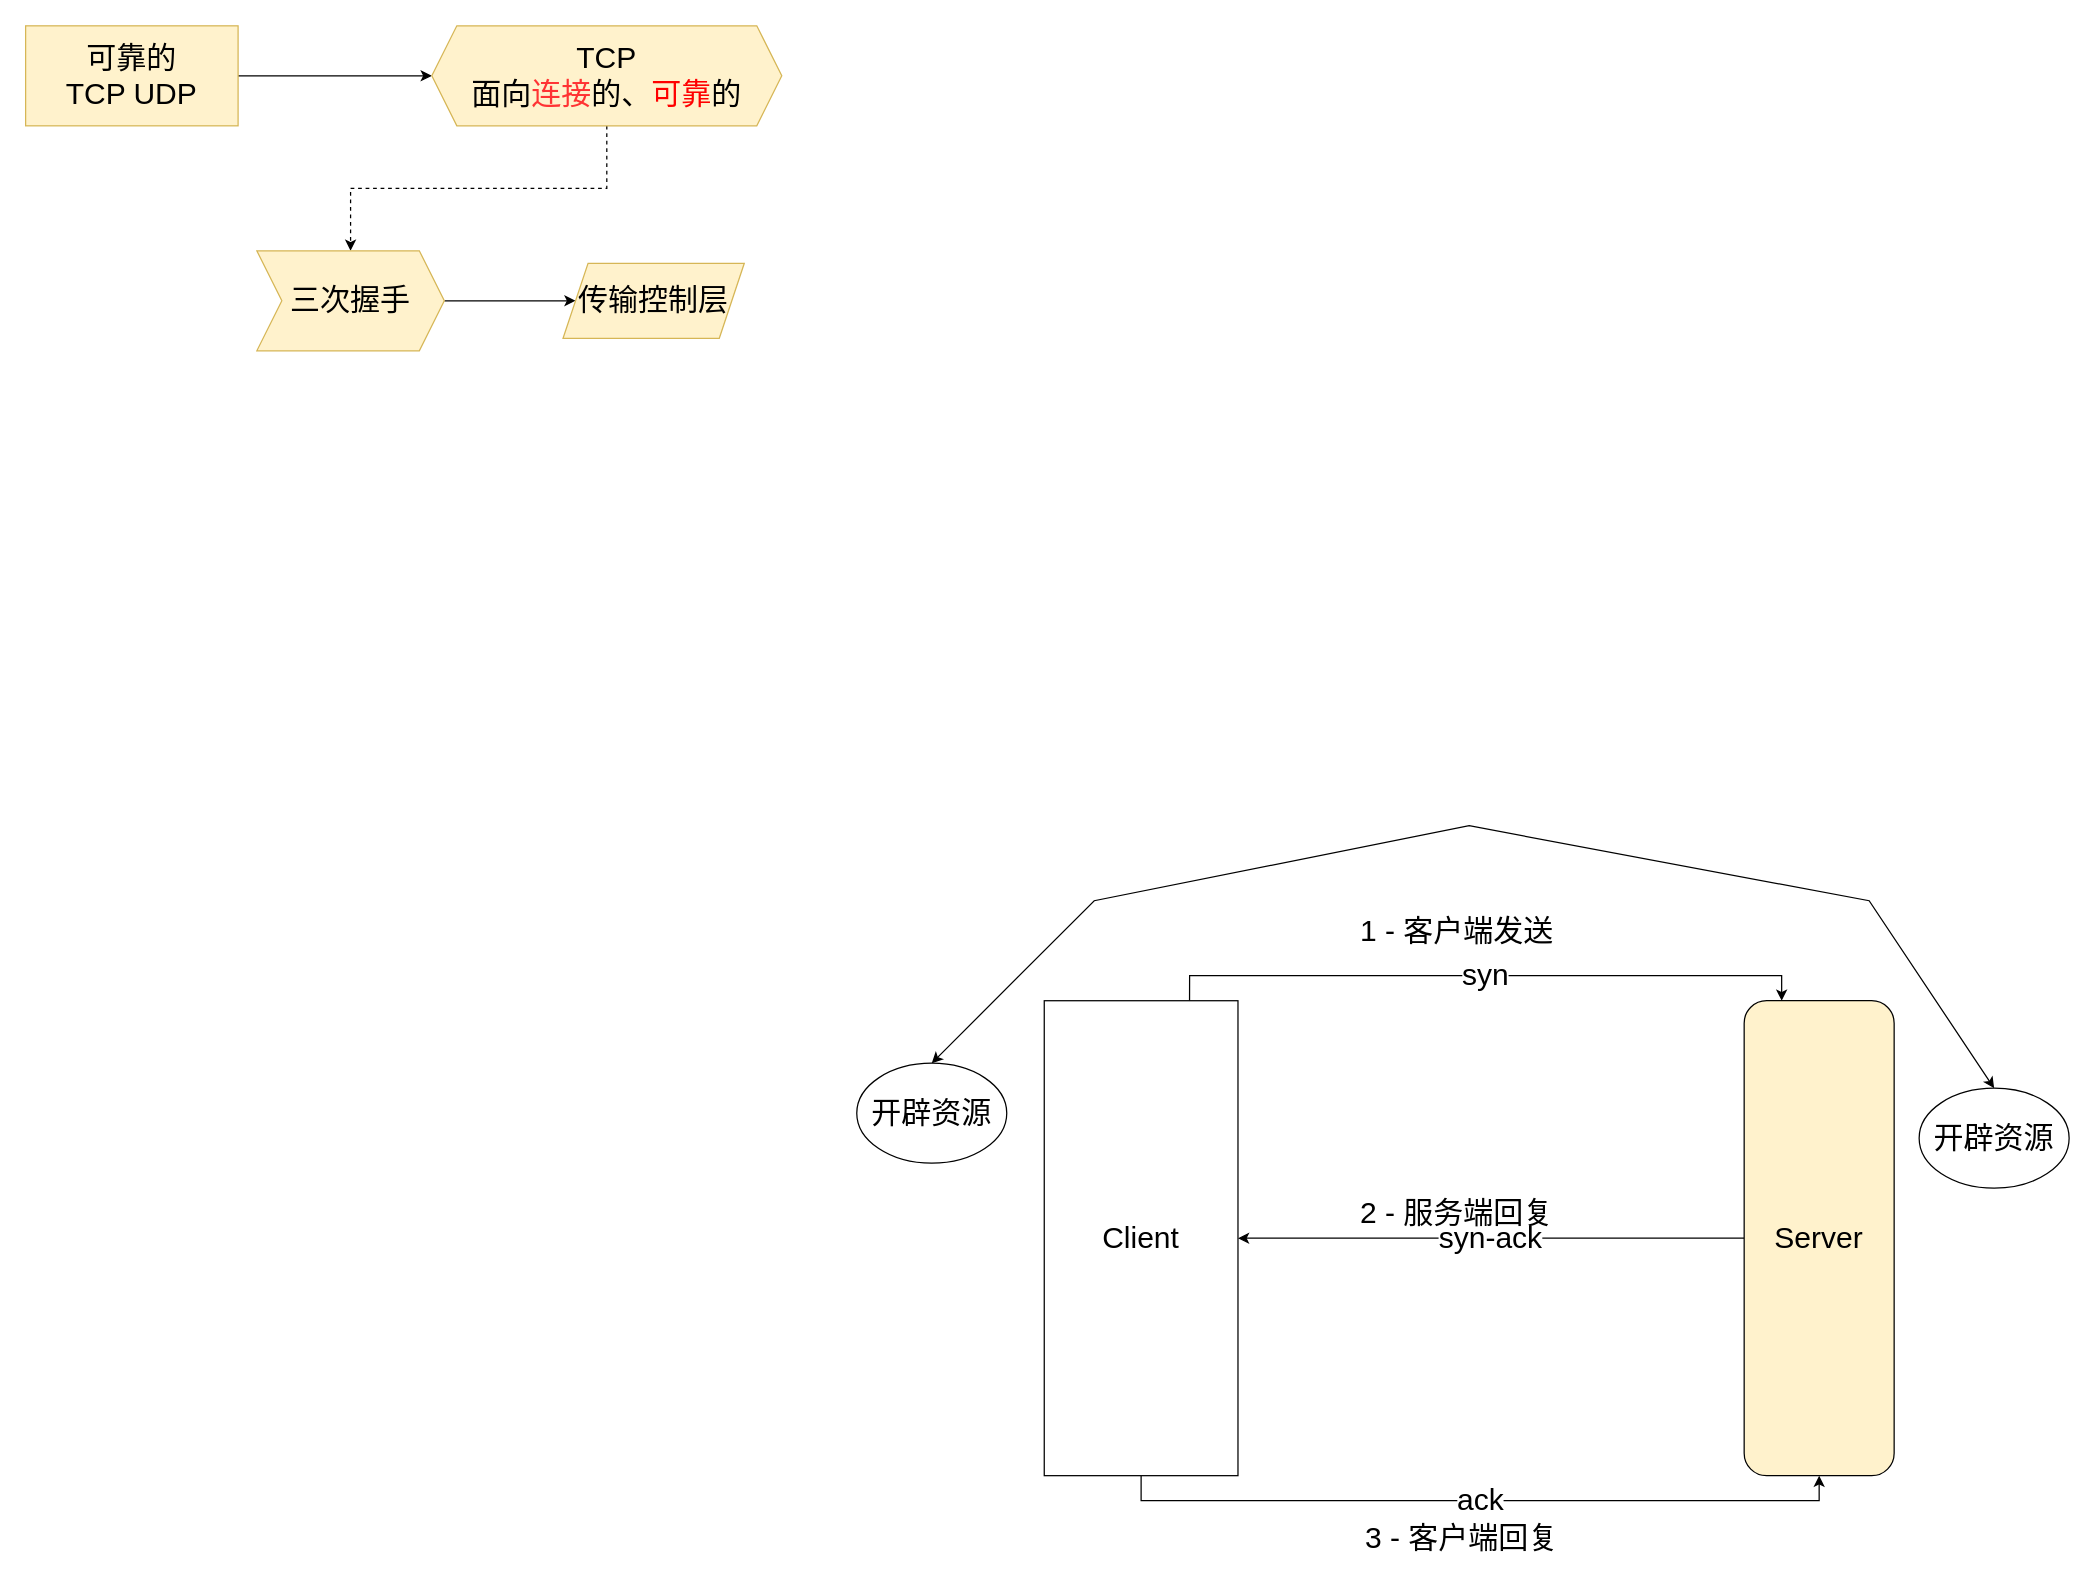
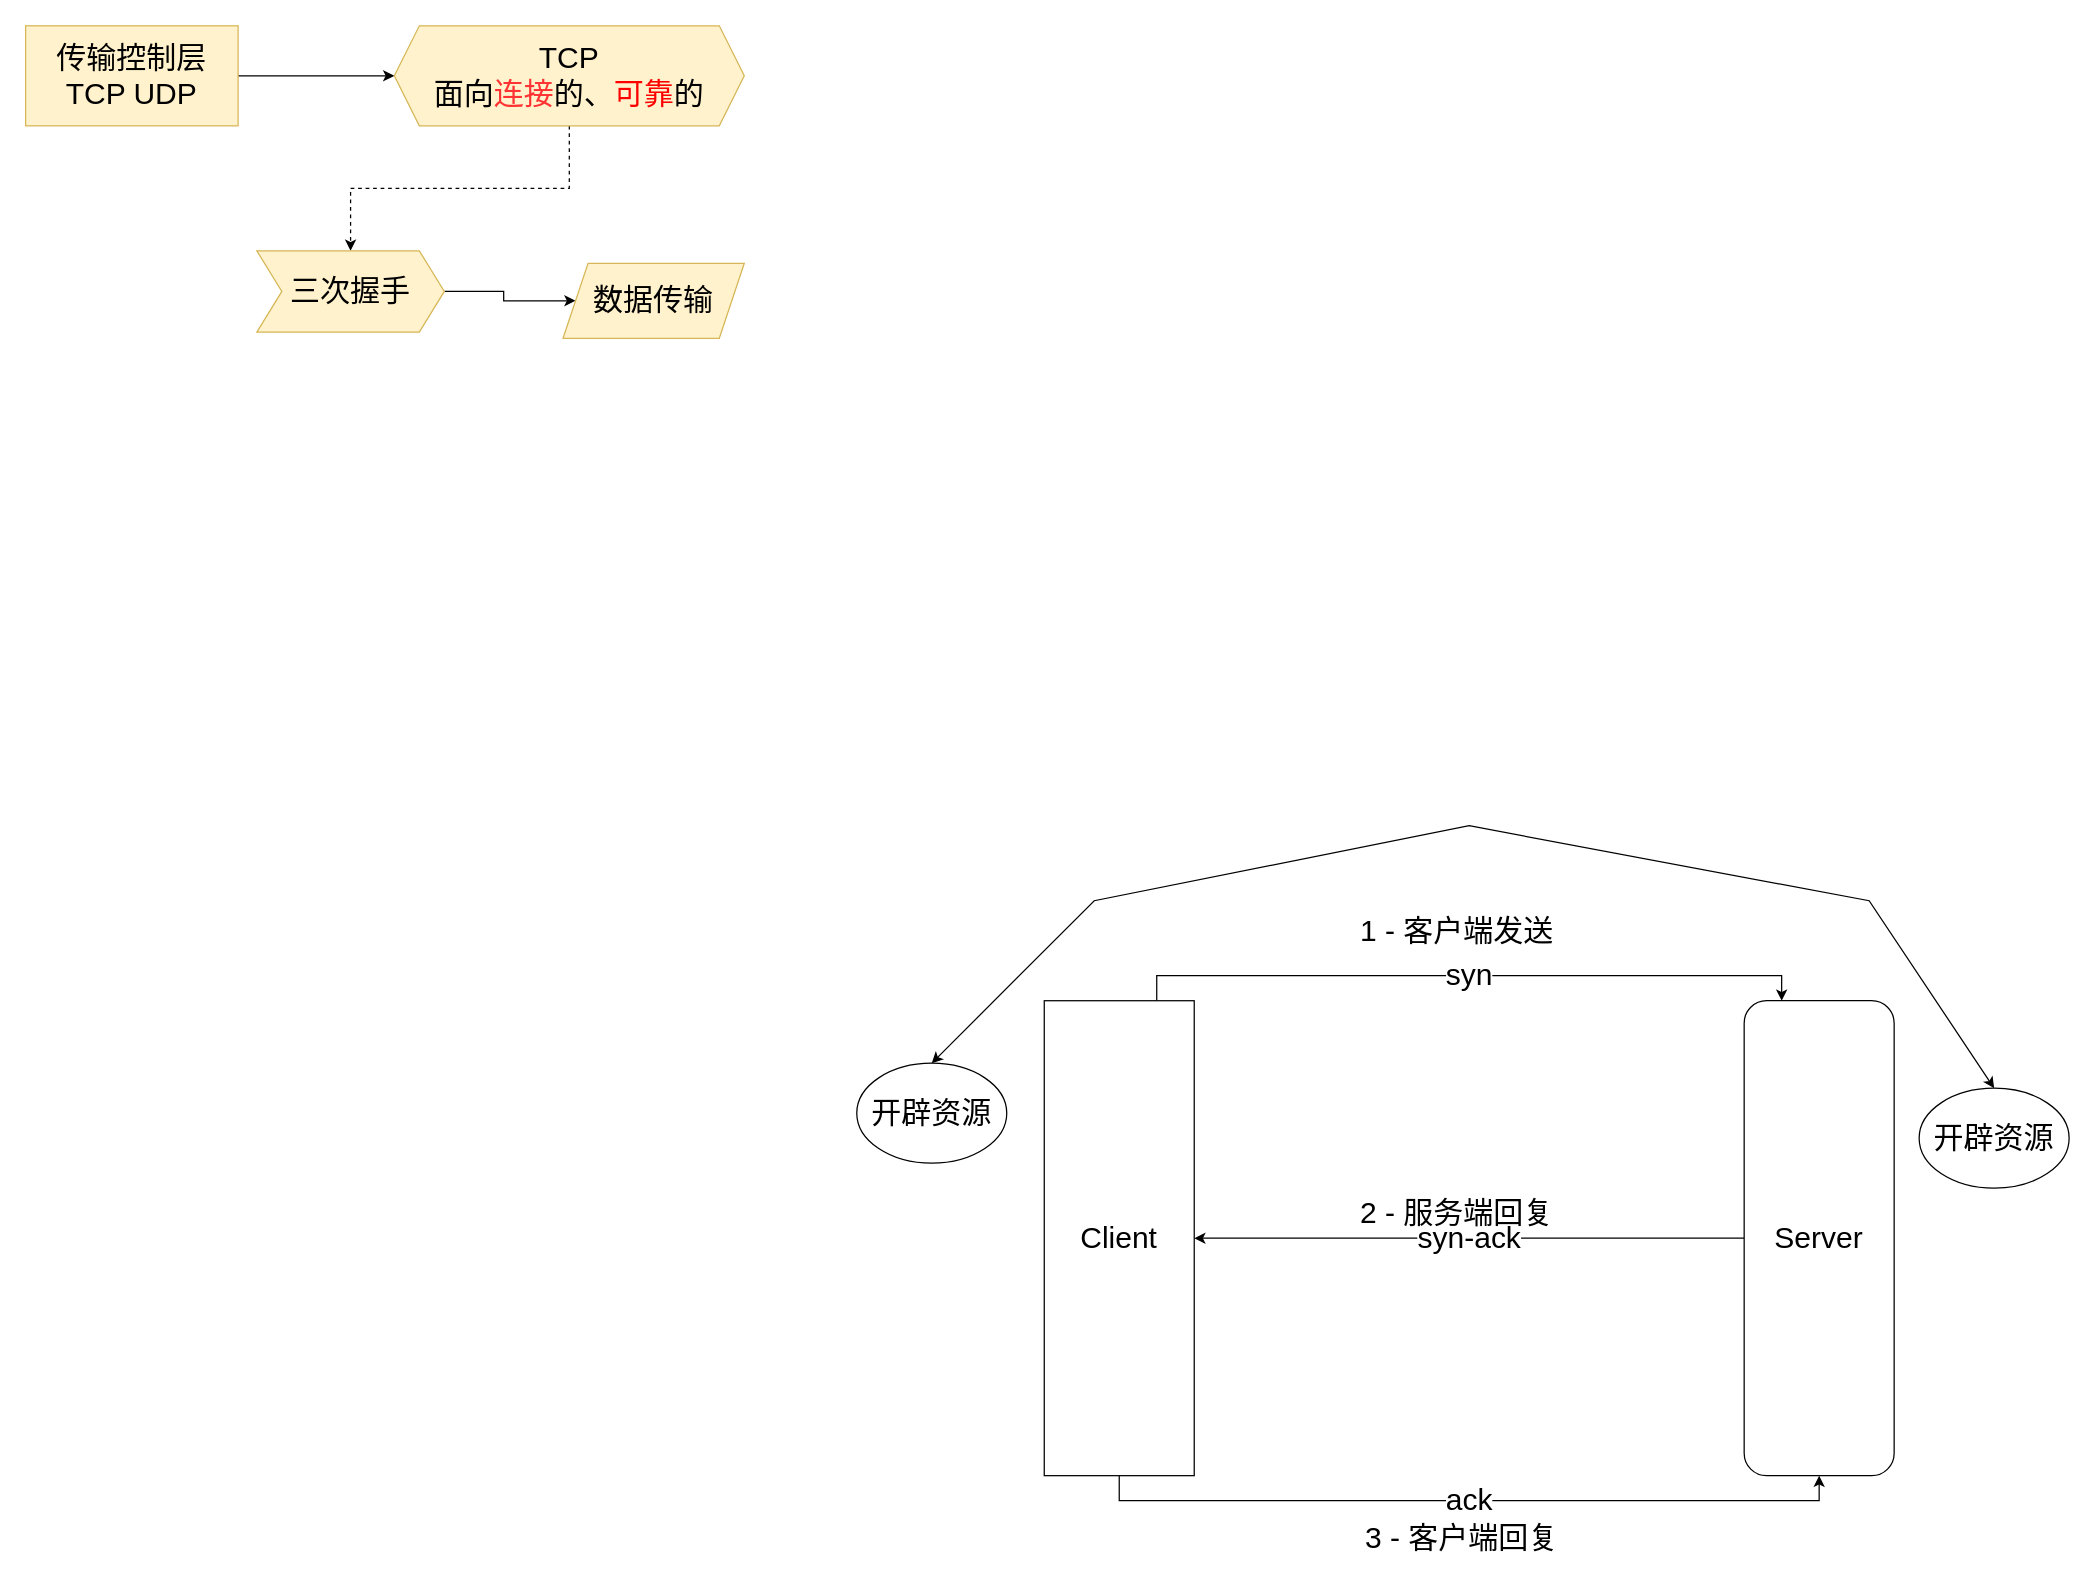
(132, 76) -> (132, 76)
(607, 76) -> (569, 76)
(351, 301) -> (351, 291)
(654, 301) -> (654, 301)
(1141, 1238) -> (1119, 1238)
(1819, 1238) -> (1819, 1238)
